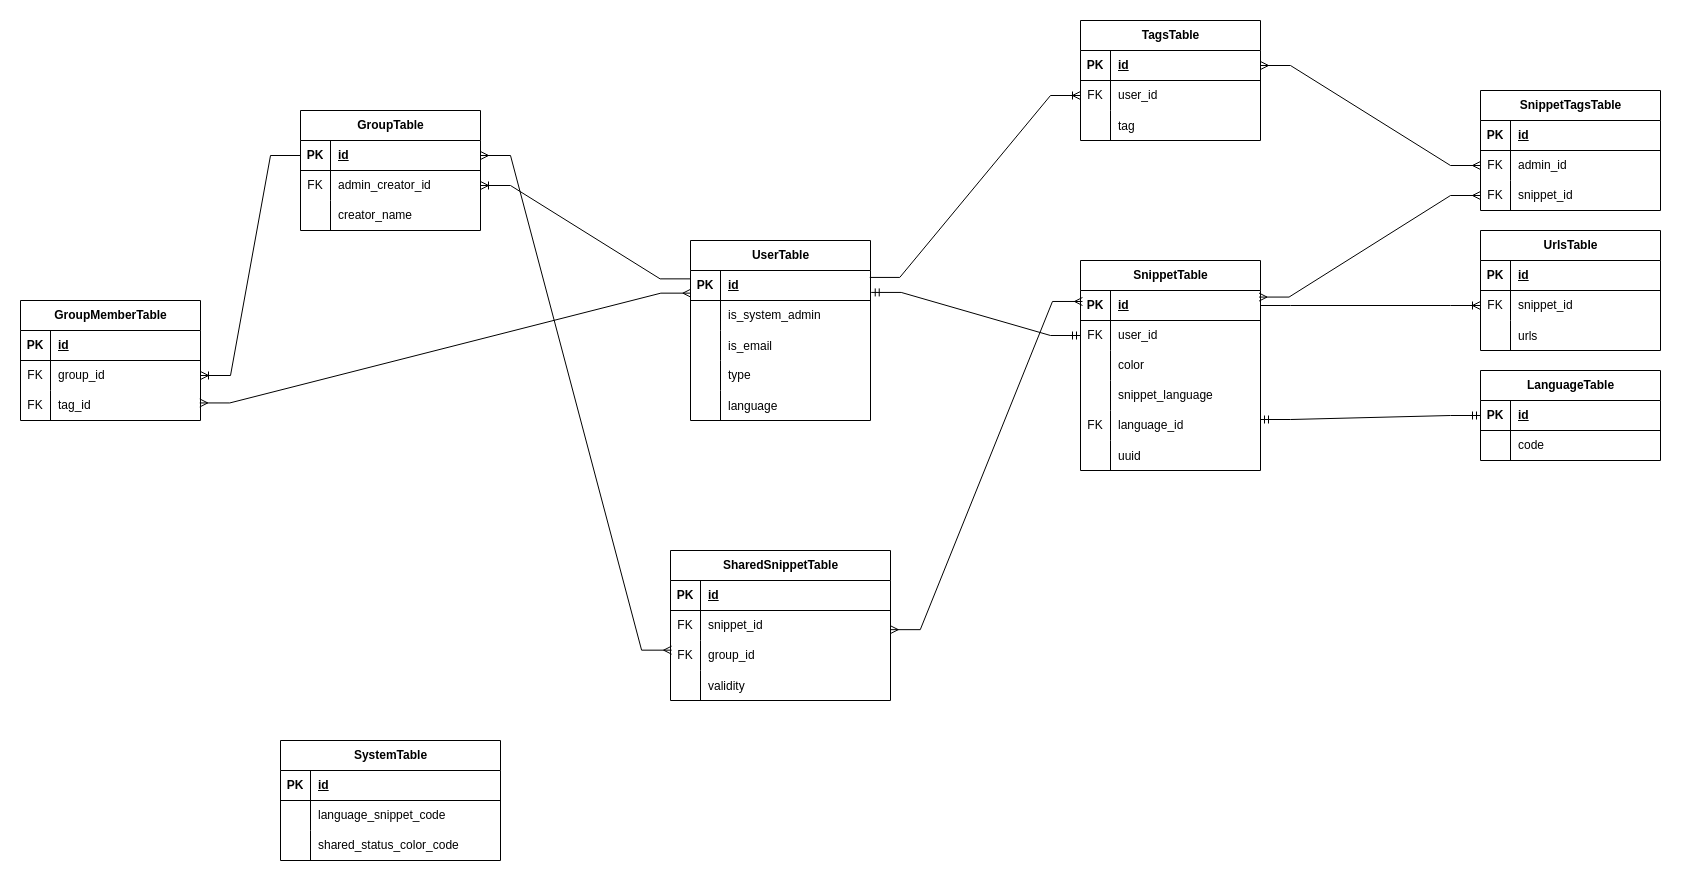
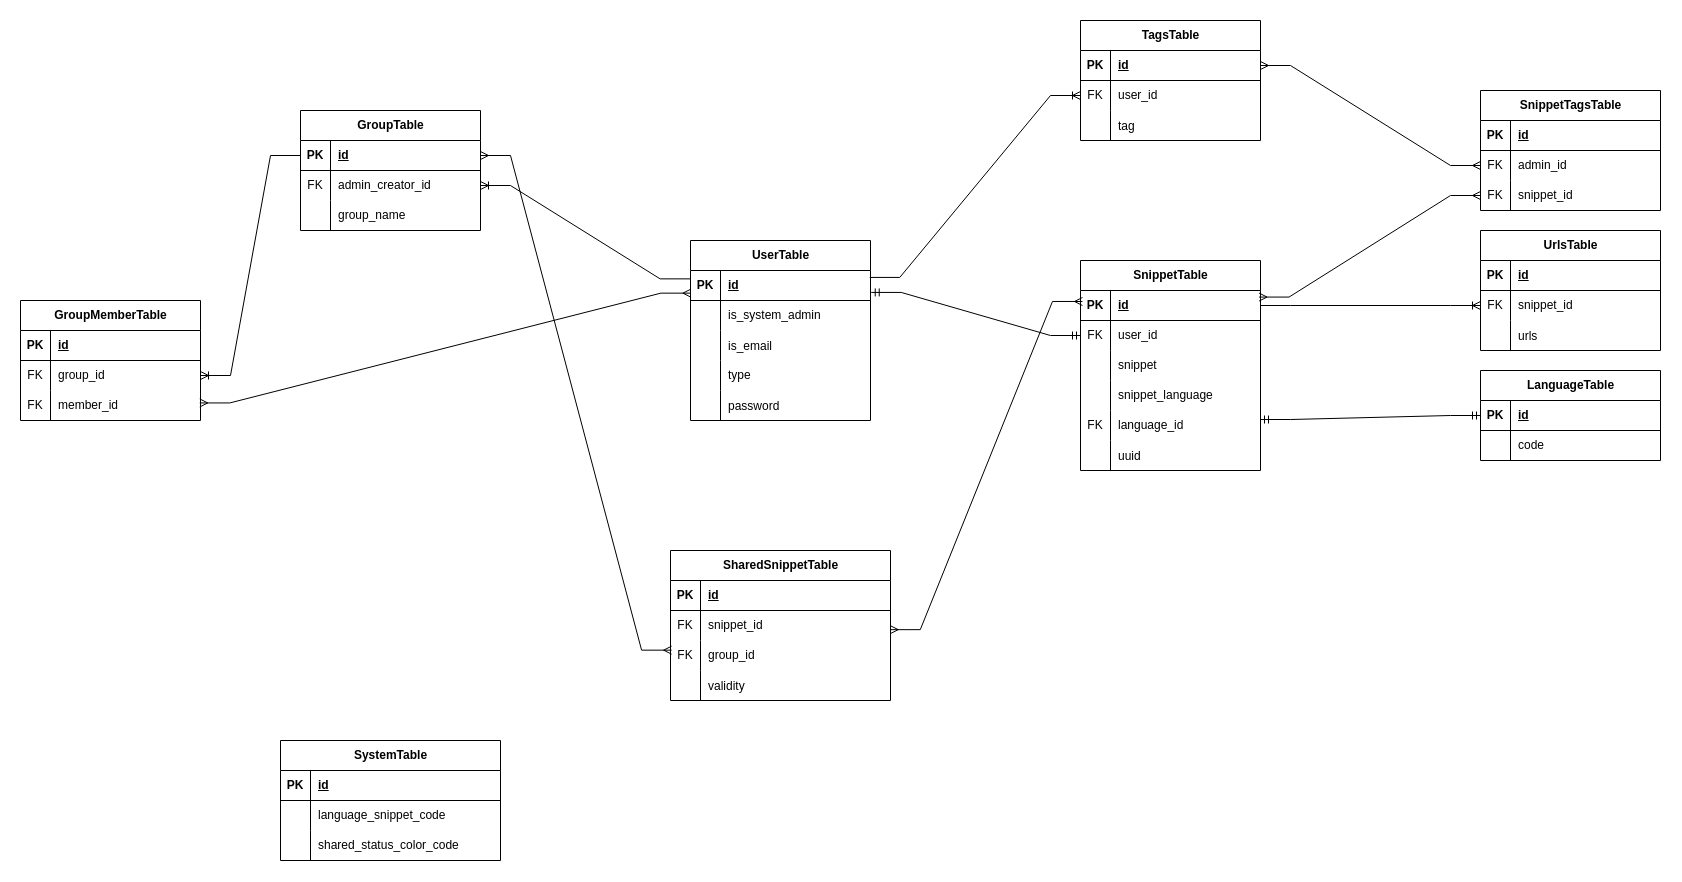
(379, 216) -> (372, 216)
(1134, 366) -> (1140, 366)
(77, 406) -> (87, 406)
(753, 406) -> (755, 406)
